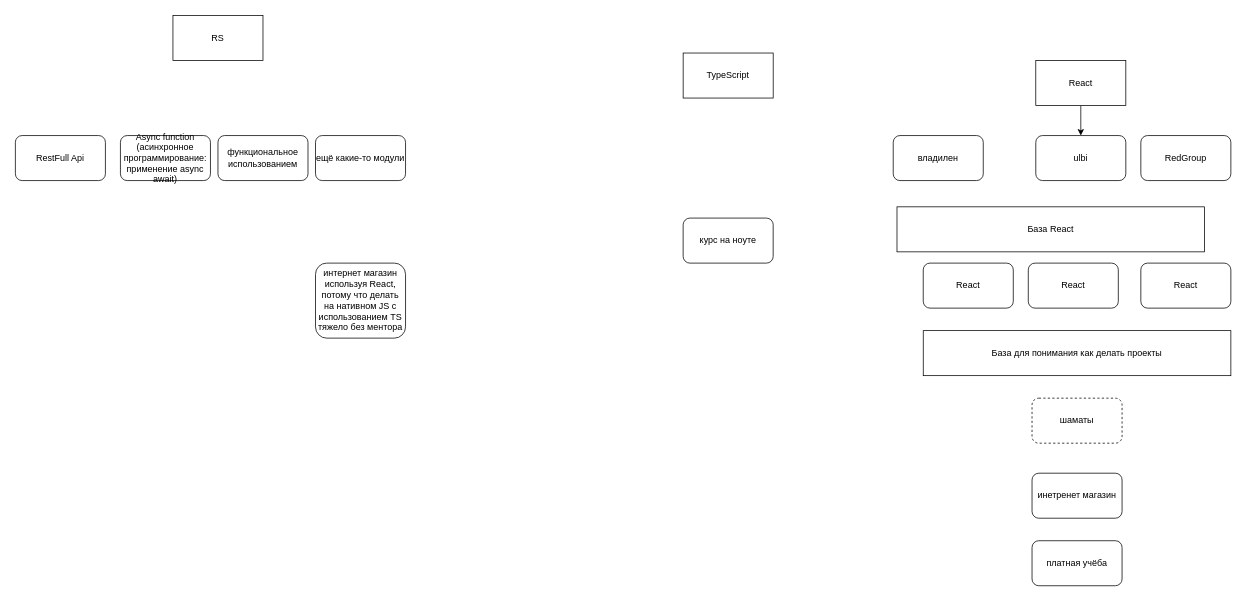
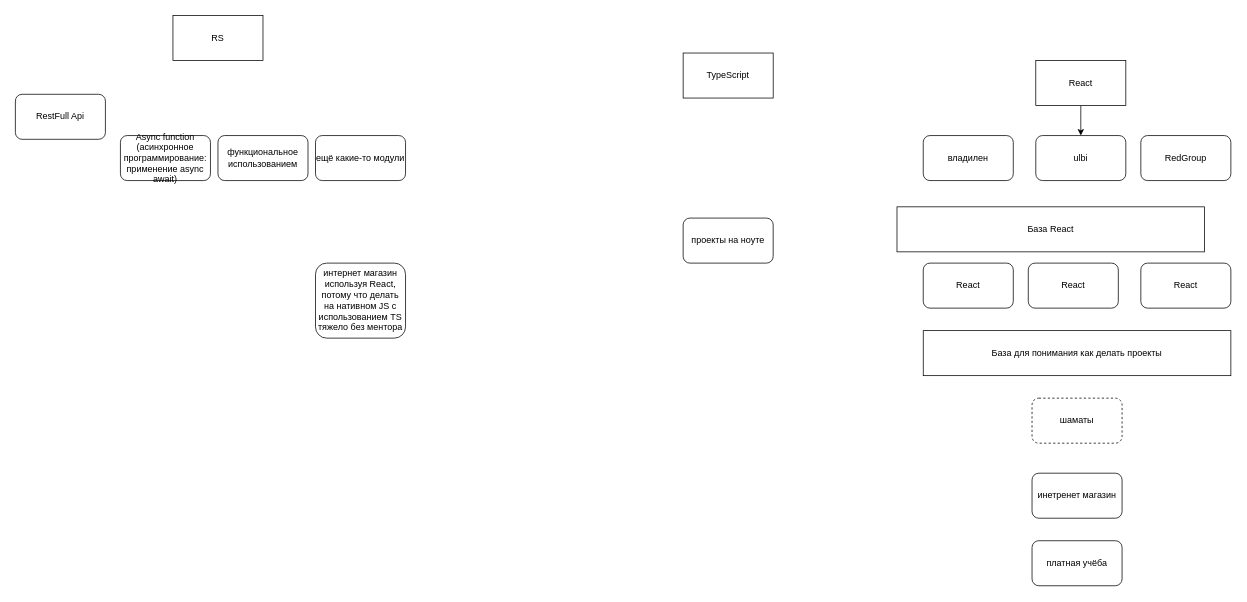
(60, 158) -> (60, 117)
(938, 158) -> (968, 158)
(728, 240) -> (728, 240)
